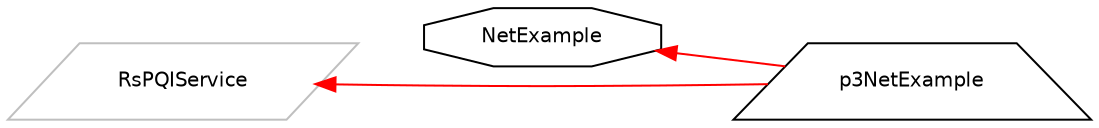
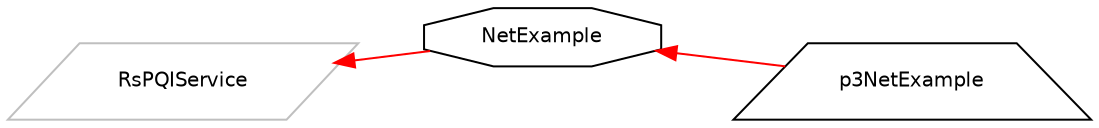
(552, 86) -> (392, 56)
